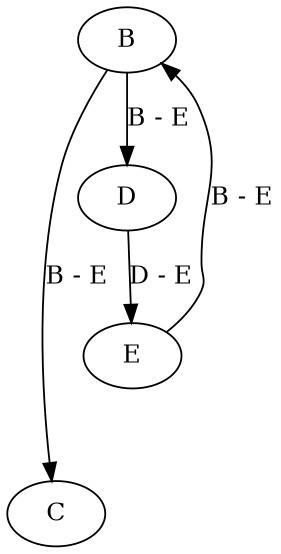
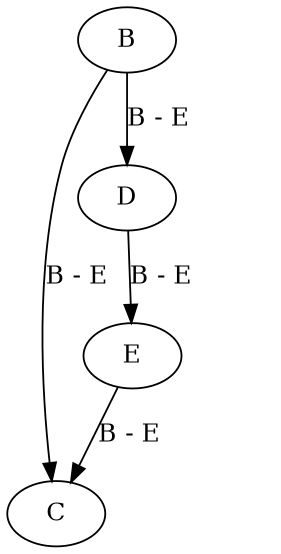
(207, 206) -> (98, 427)
(162, 277) -> (162, 277)
